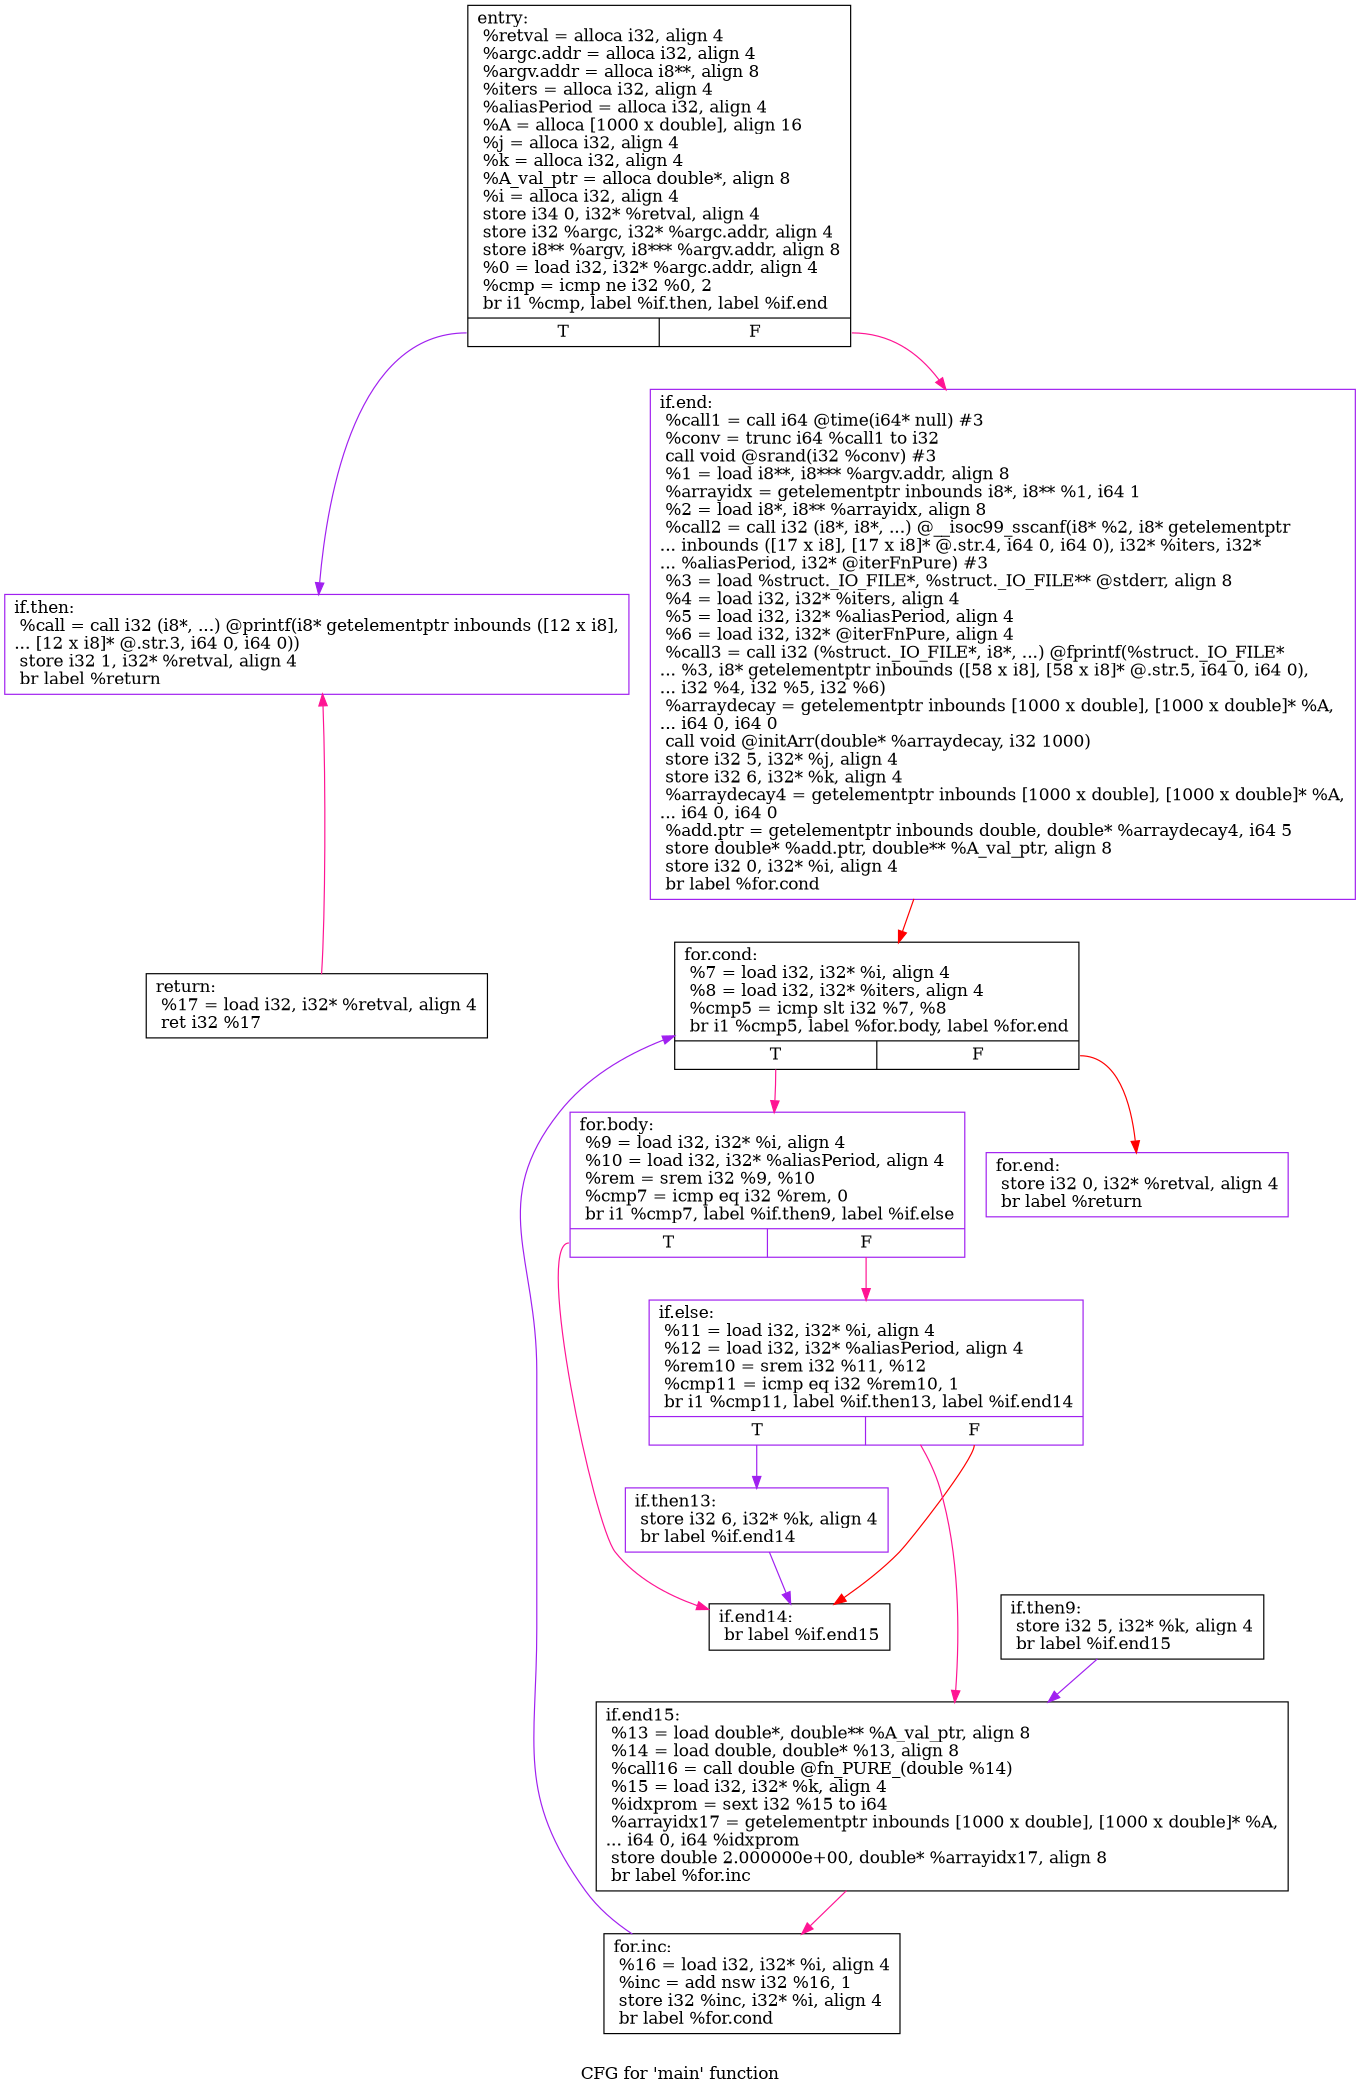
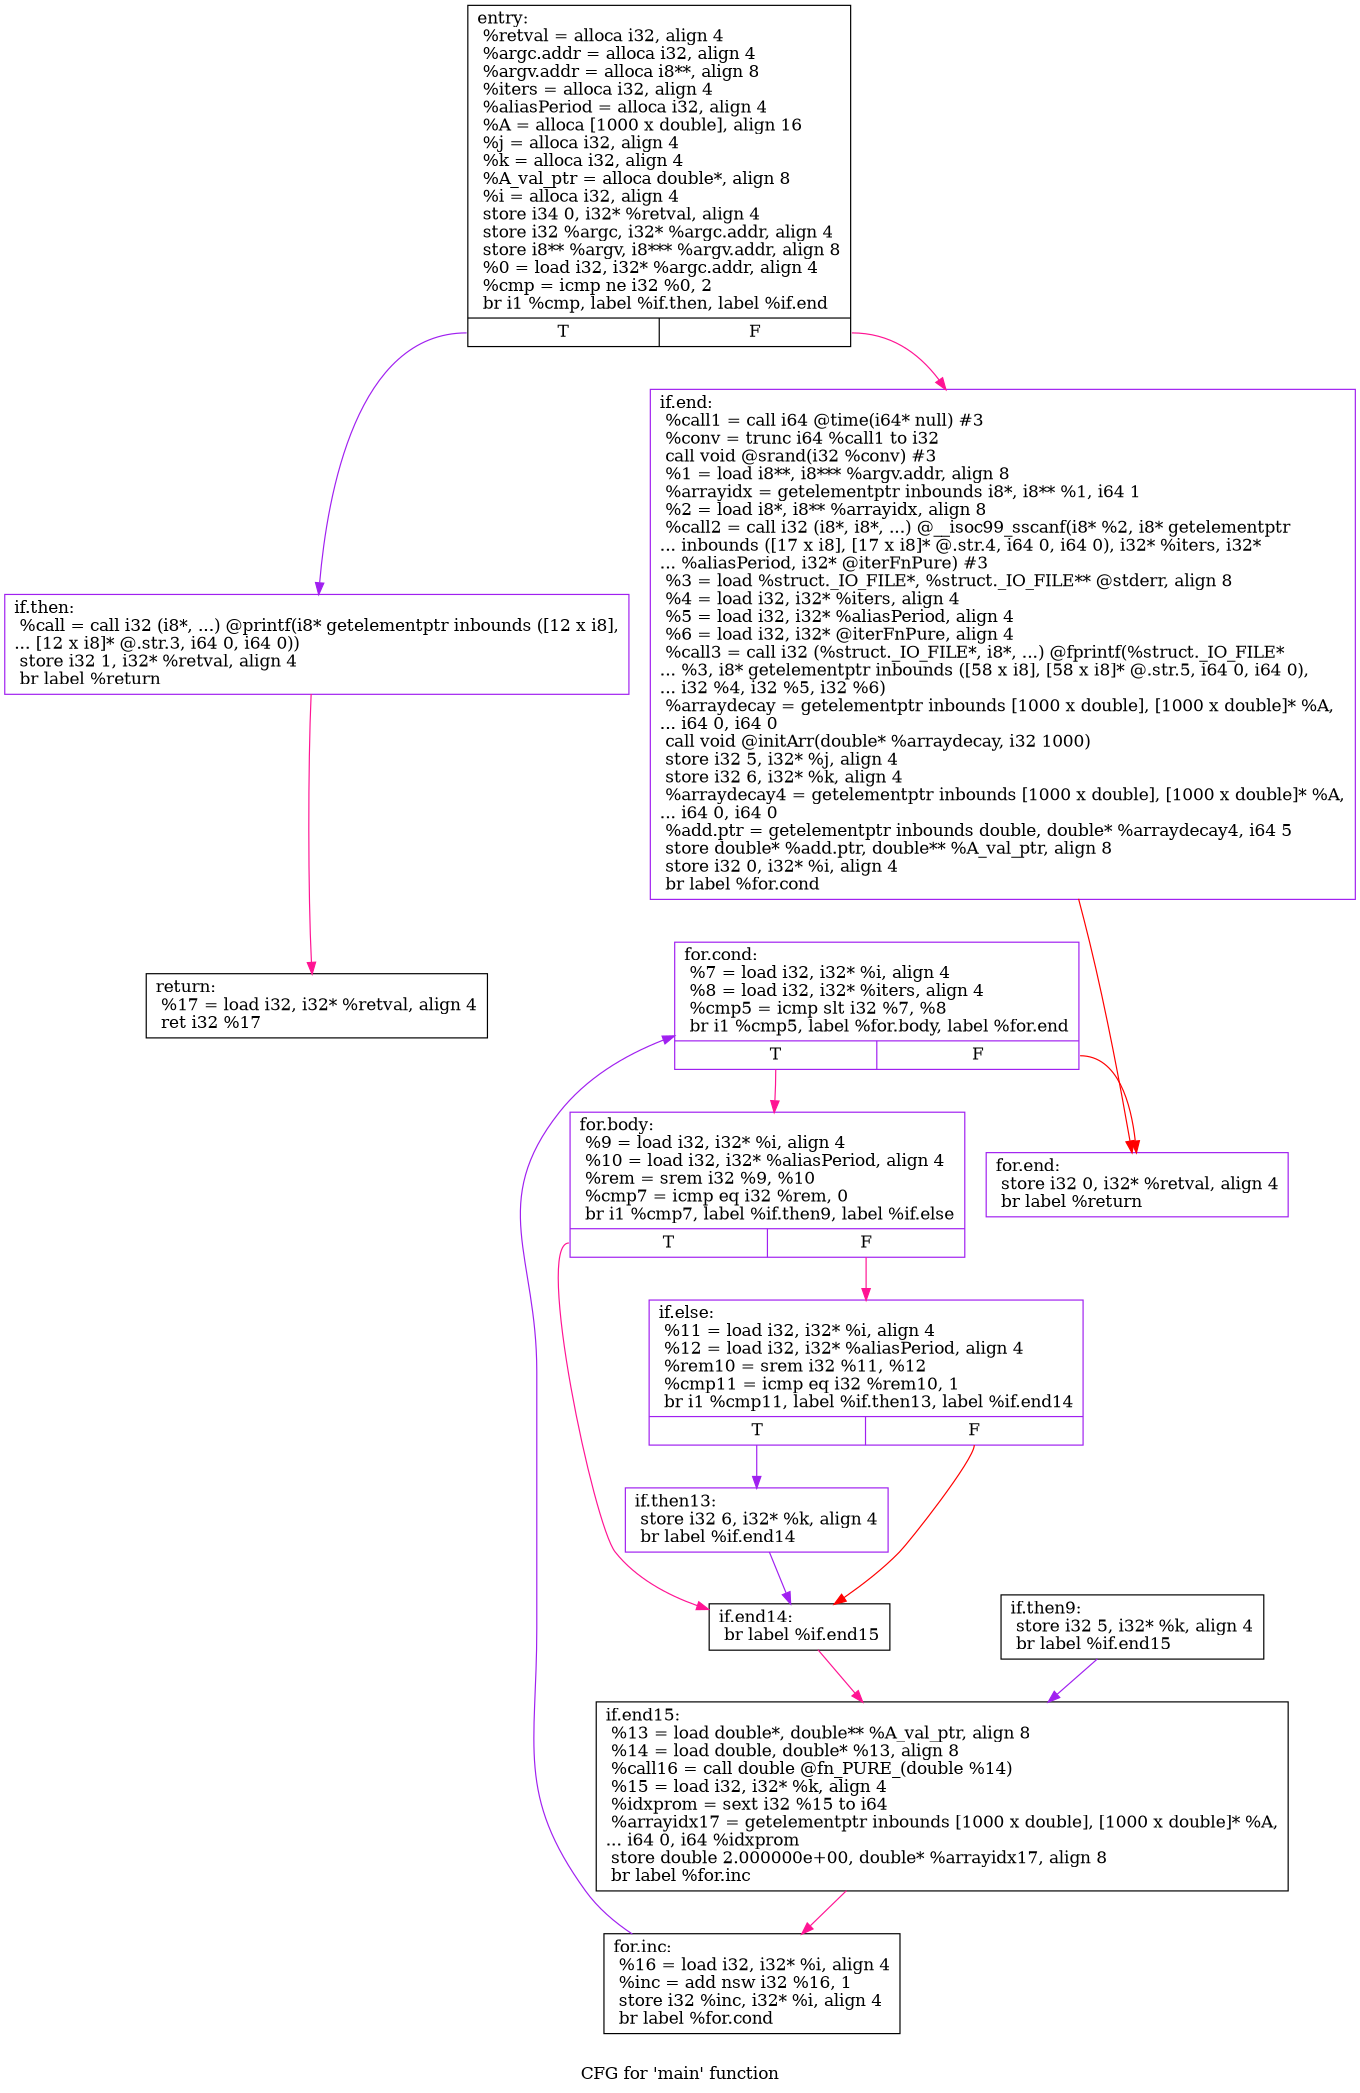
(325, 840) -> (309, 828)
(908, 915) -> (1107, 1019)
(877, 1006) -> (877, 1006)
(955, 1565) -> (836, 1671)
